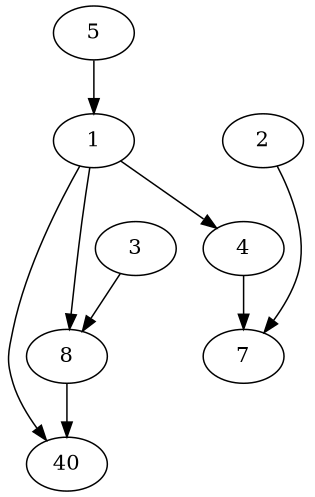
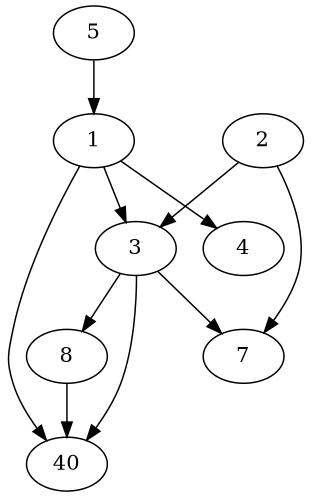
none -> (205, 190)
(79, 241) -> (112, 188)
(244, 295) -> (184, 297)
none -> (129, 355)
